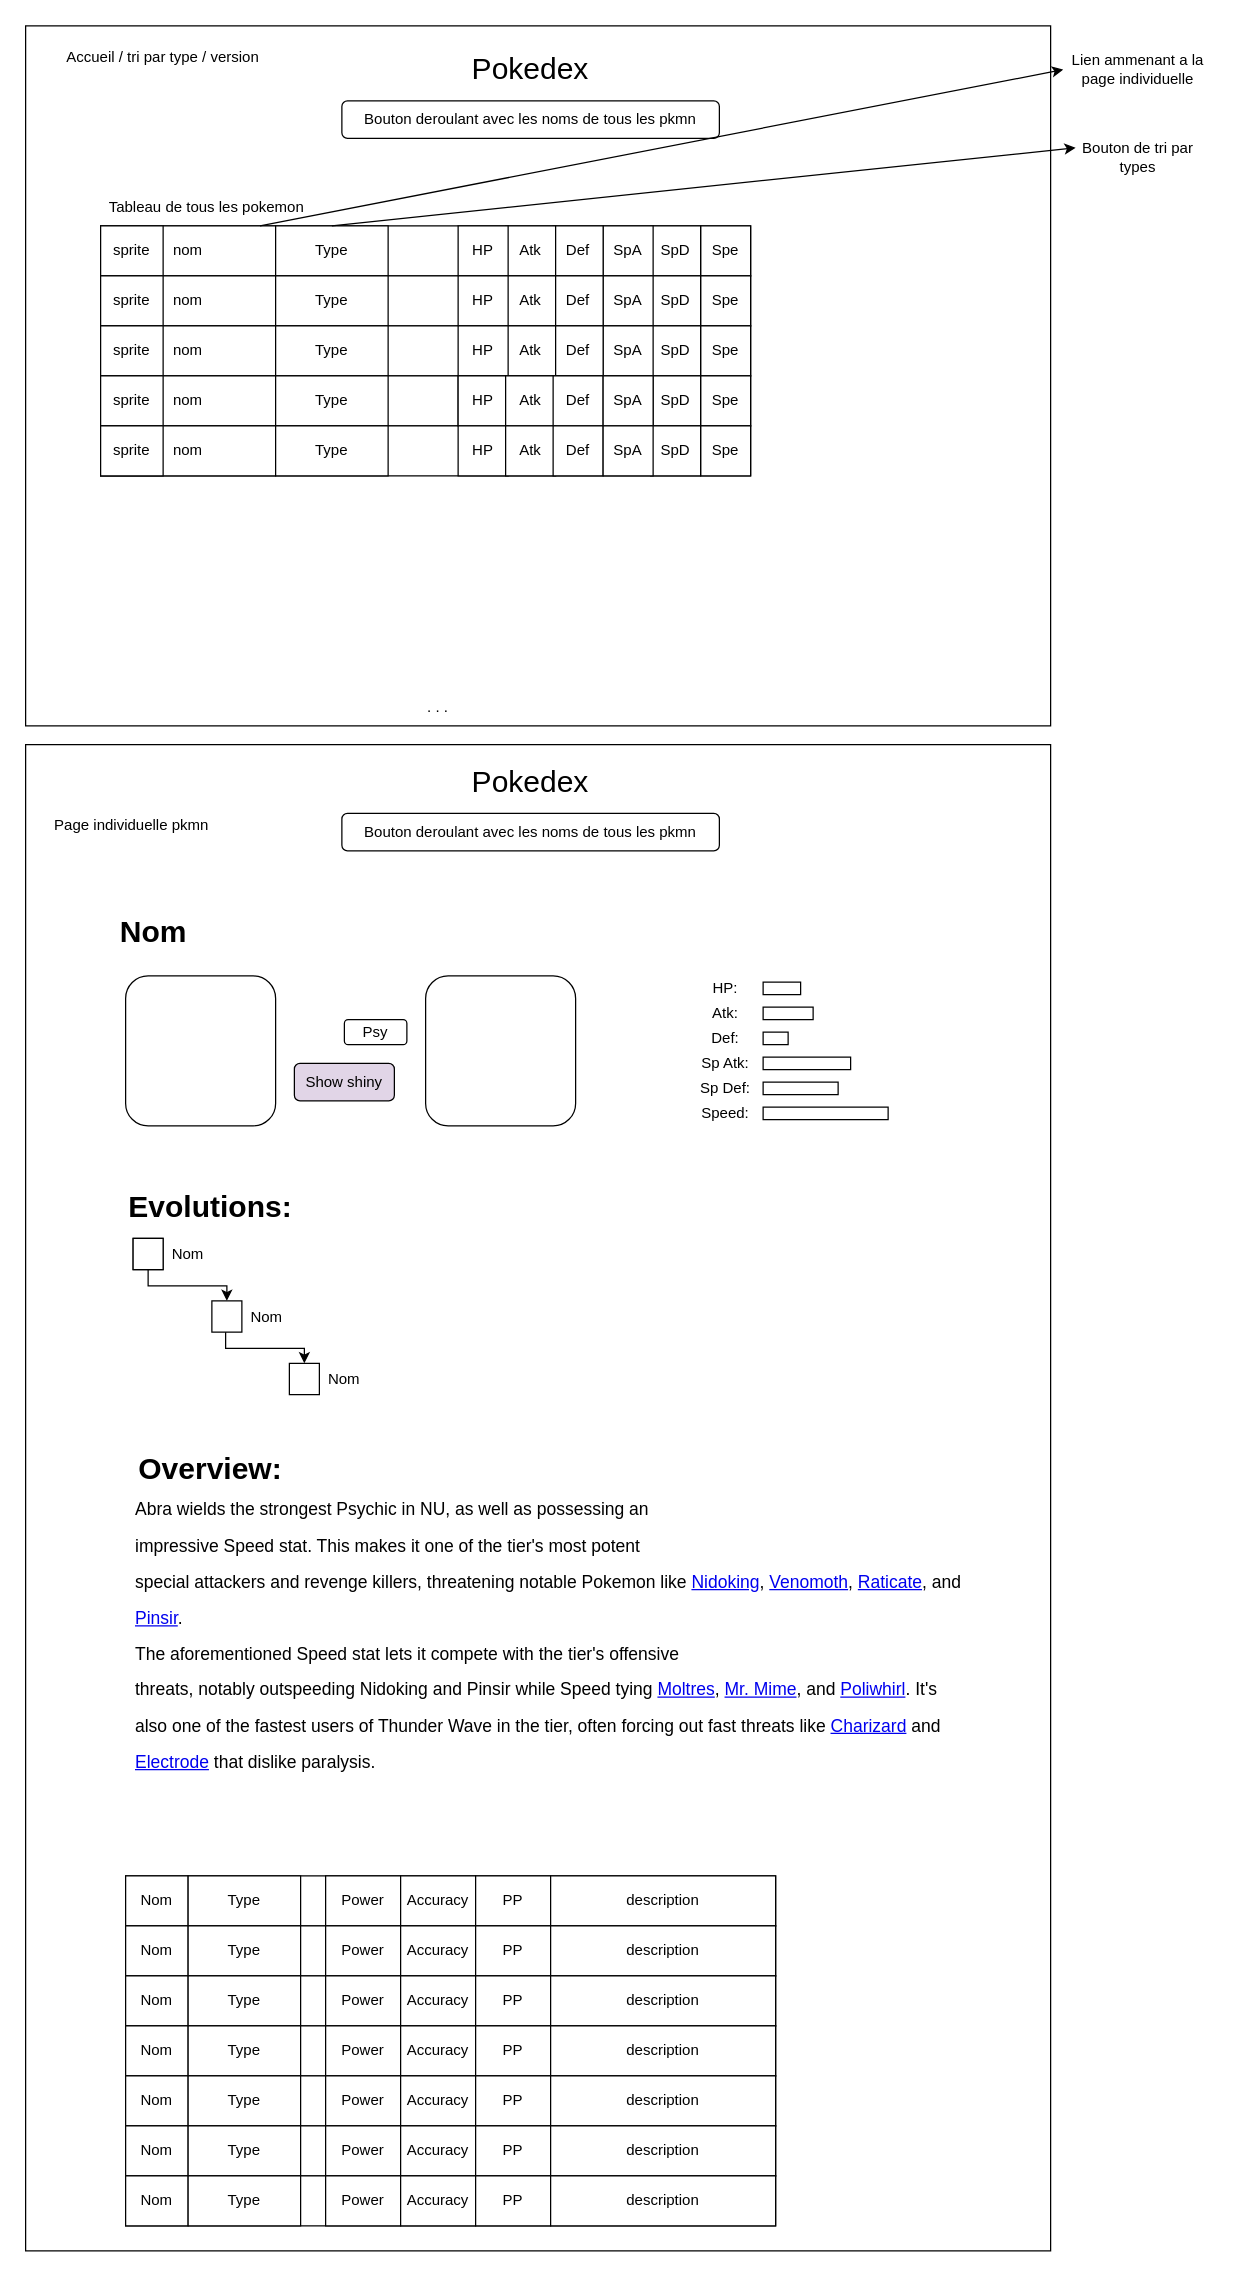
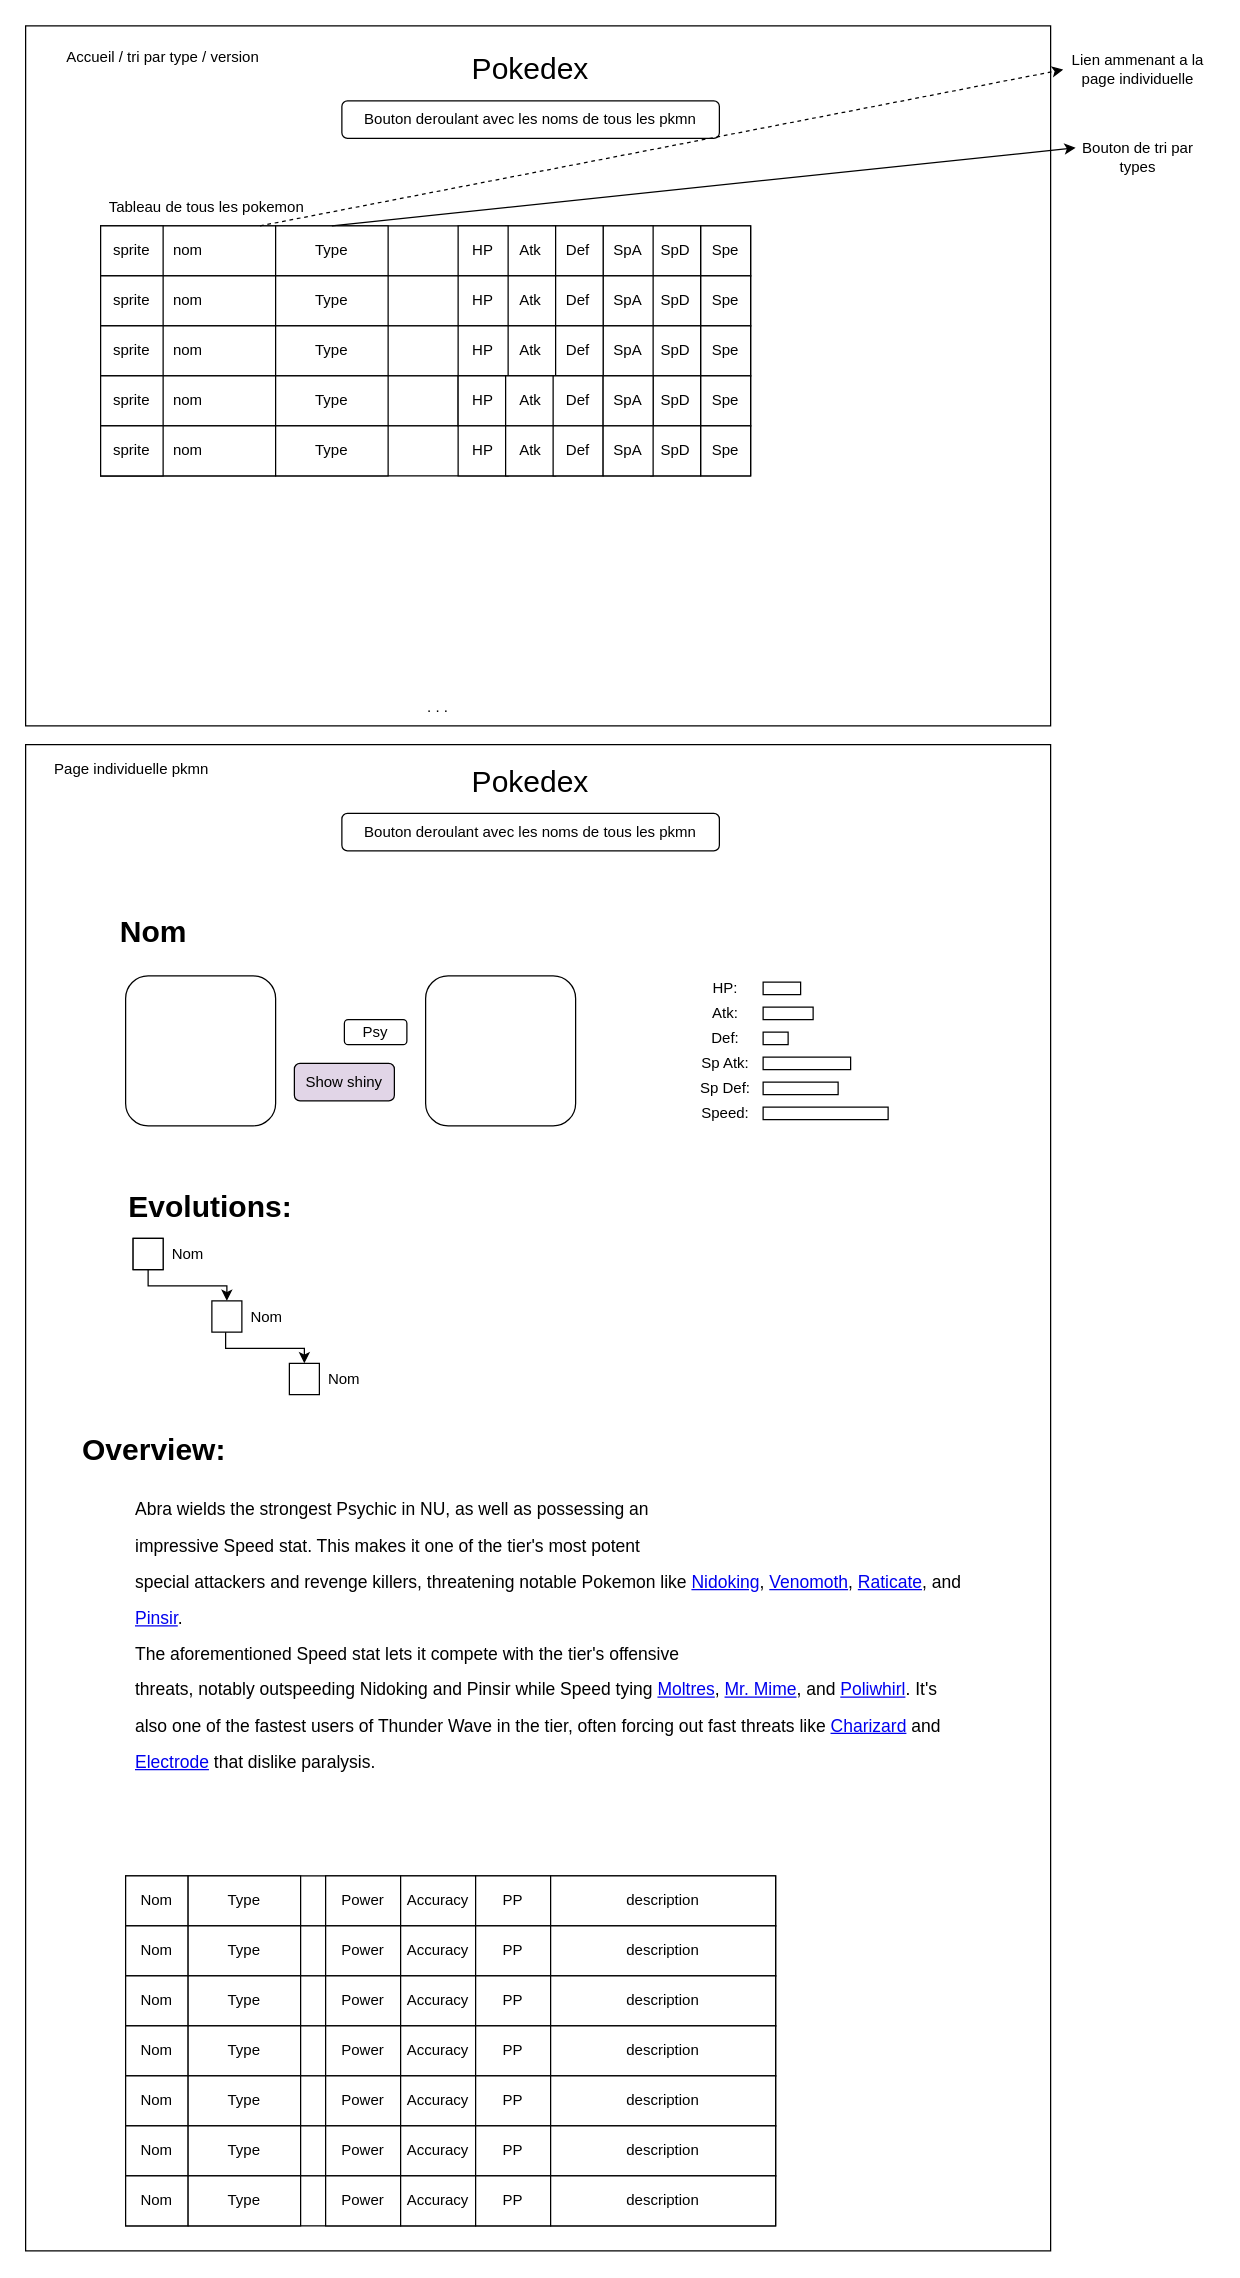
(659, 148) -> (659, 148)
(132, 826) -> (132, 769)
(211, 1469) -> (154, 1451)
